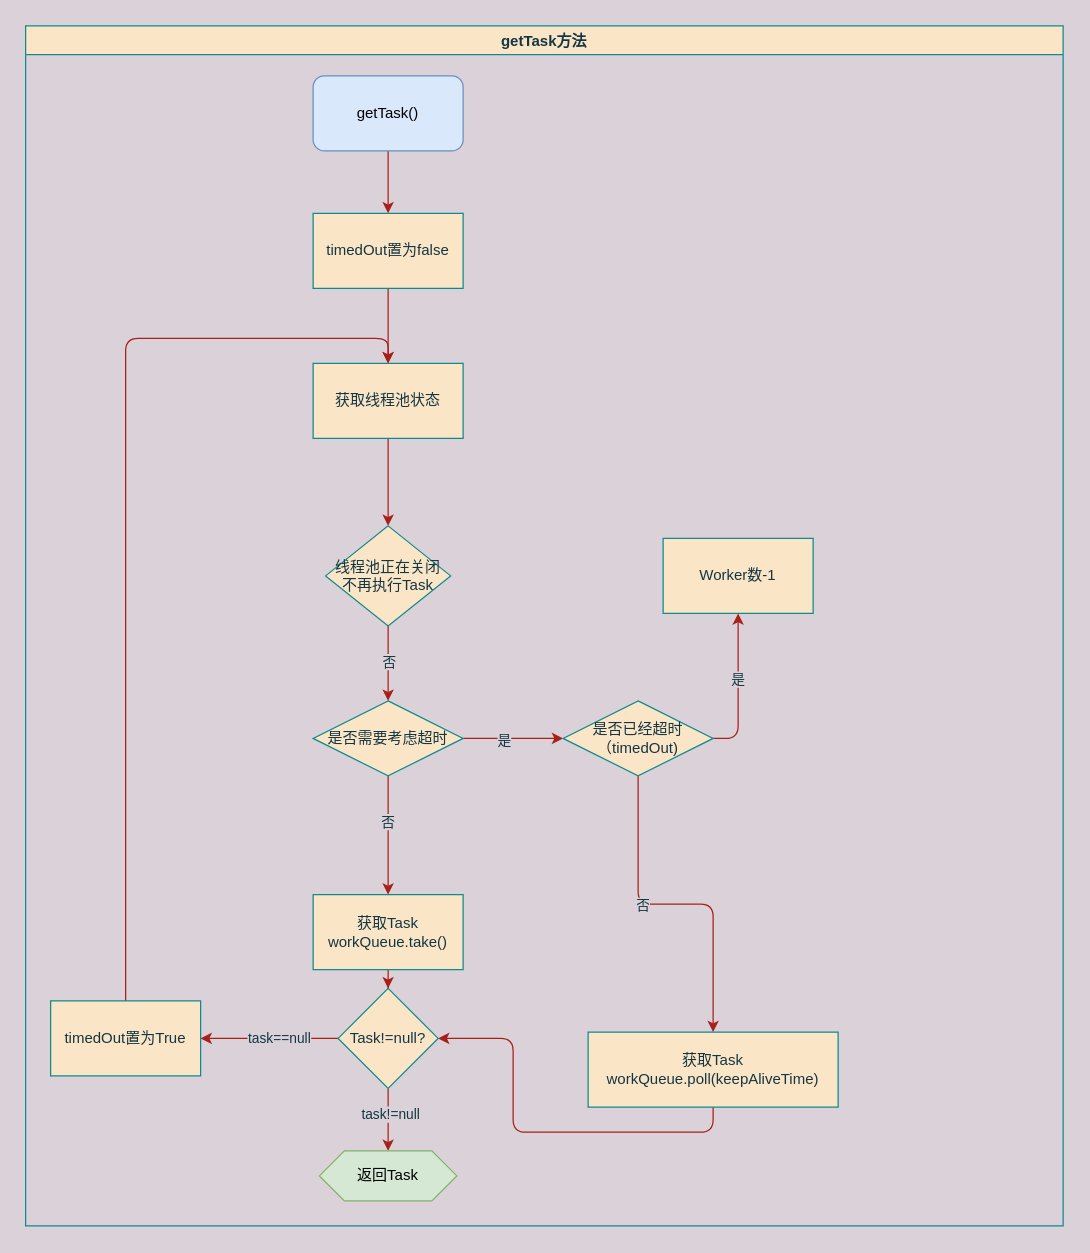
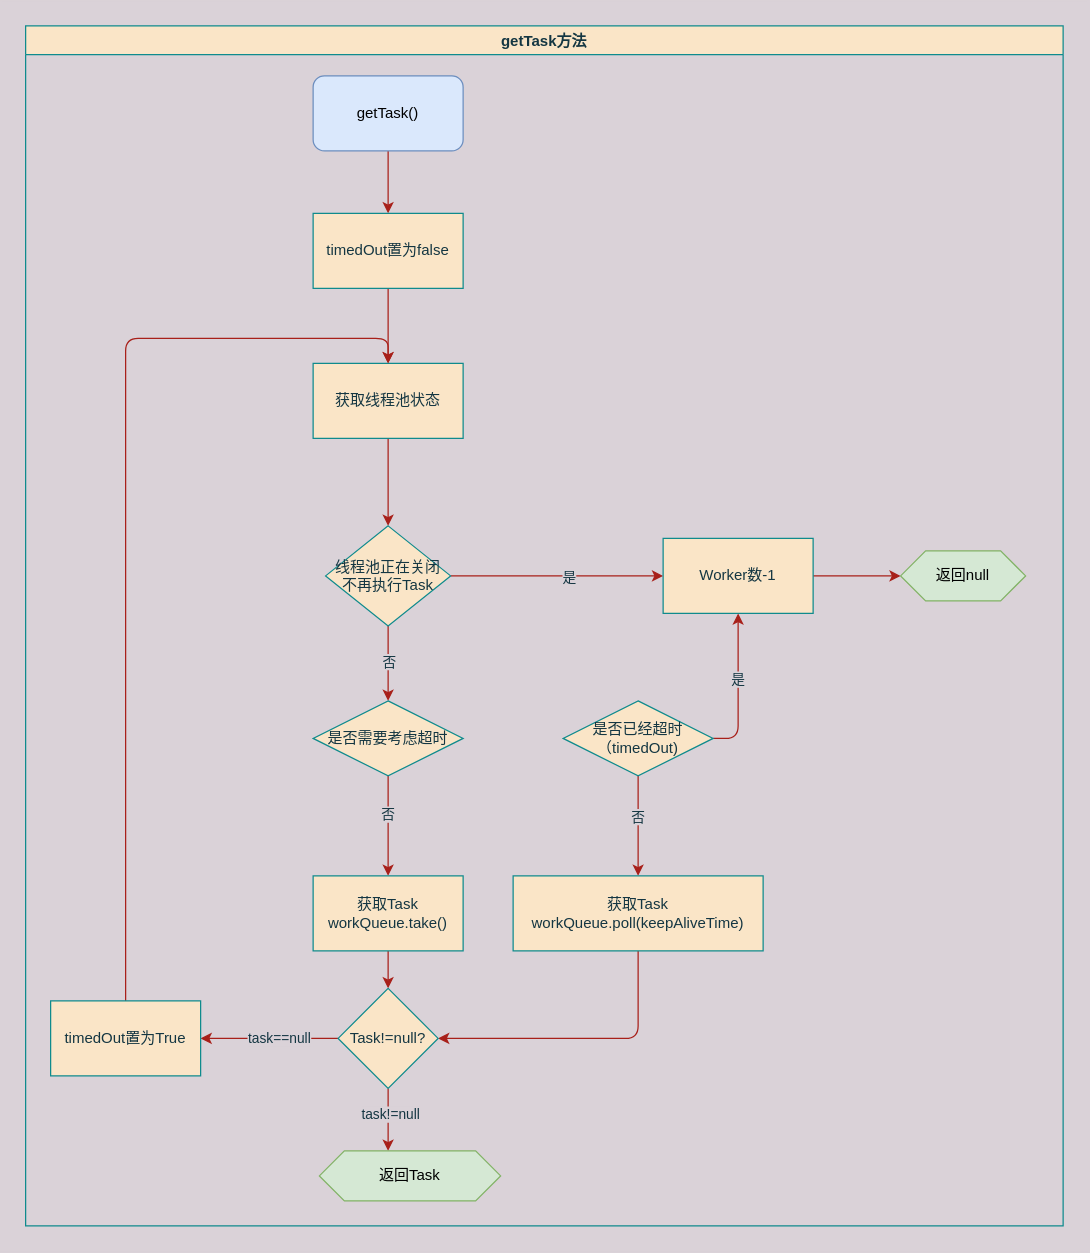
none -> (553, 576)
none -> (852, 576)
none -> (963, 576)
(511, 738) -> none
(388, 932) -> (388, 913)
(713, 1069) -> (638, 913)
(388, 1176) -> (410, 1176)
